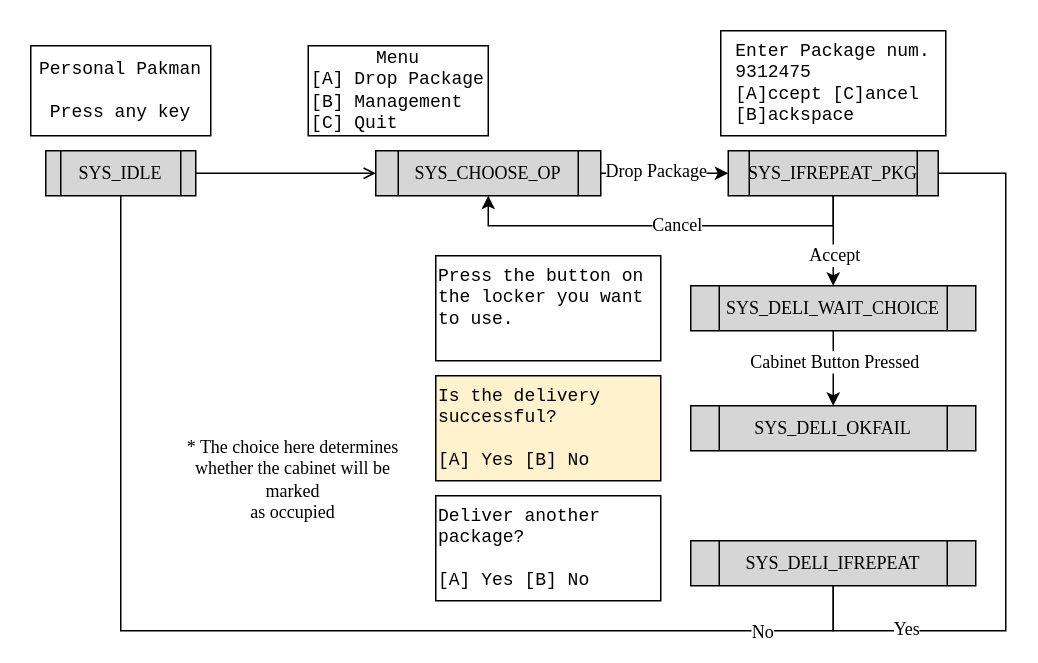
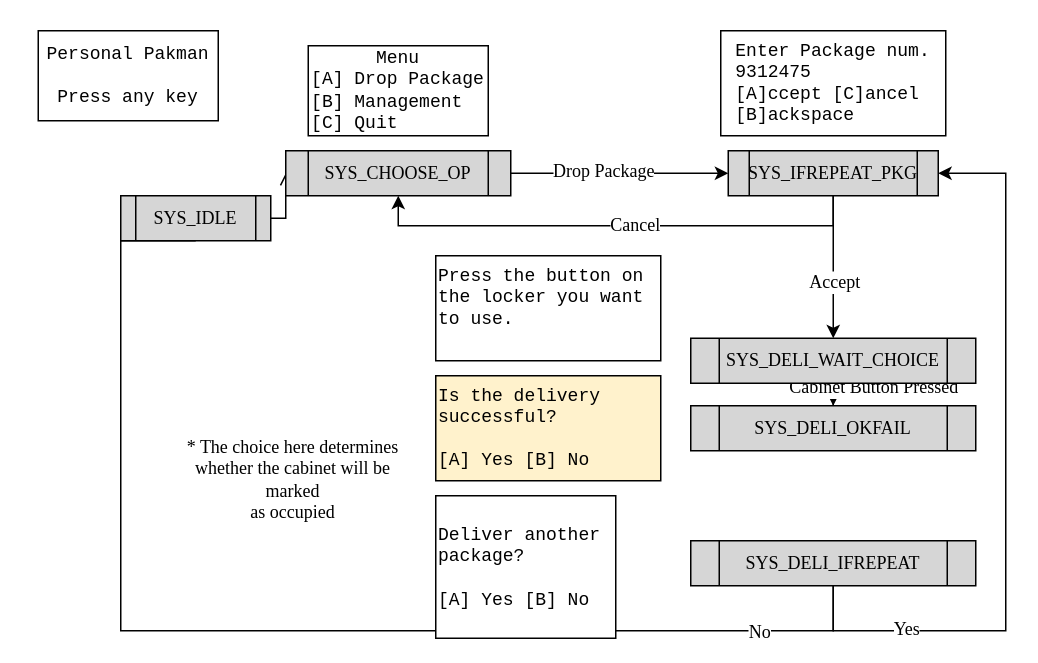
(121, 91) -> (128, 76)
(121, 173) -> (196, 218)
(488, 173) -> (398, 173)
(945, 173) -> (950, 173)
(833, 308) -> (833, 361)
(548, 548) -> (526, 567)
